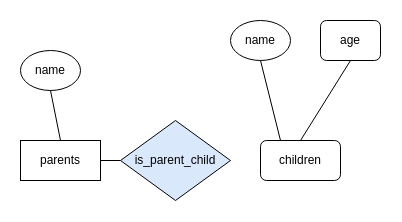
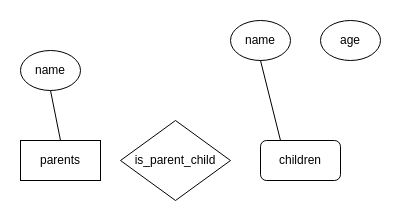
(351, 41) -> (351, 41)
(326, 101) -> none
(111, 161) -> none
(176, 161) -> (176, 161)
